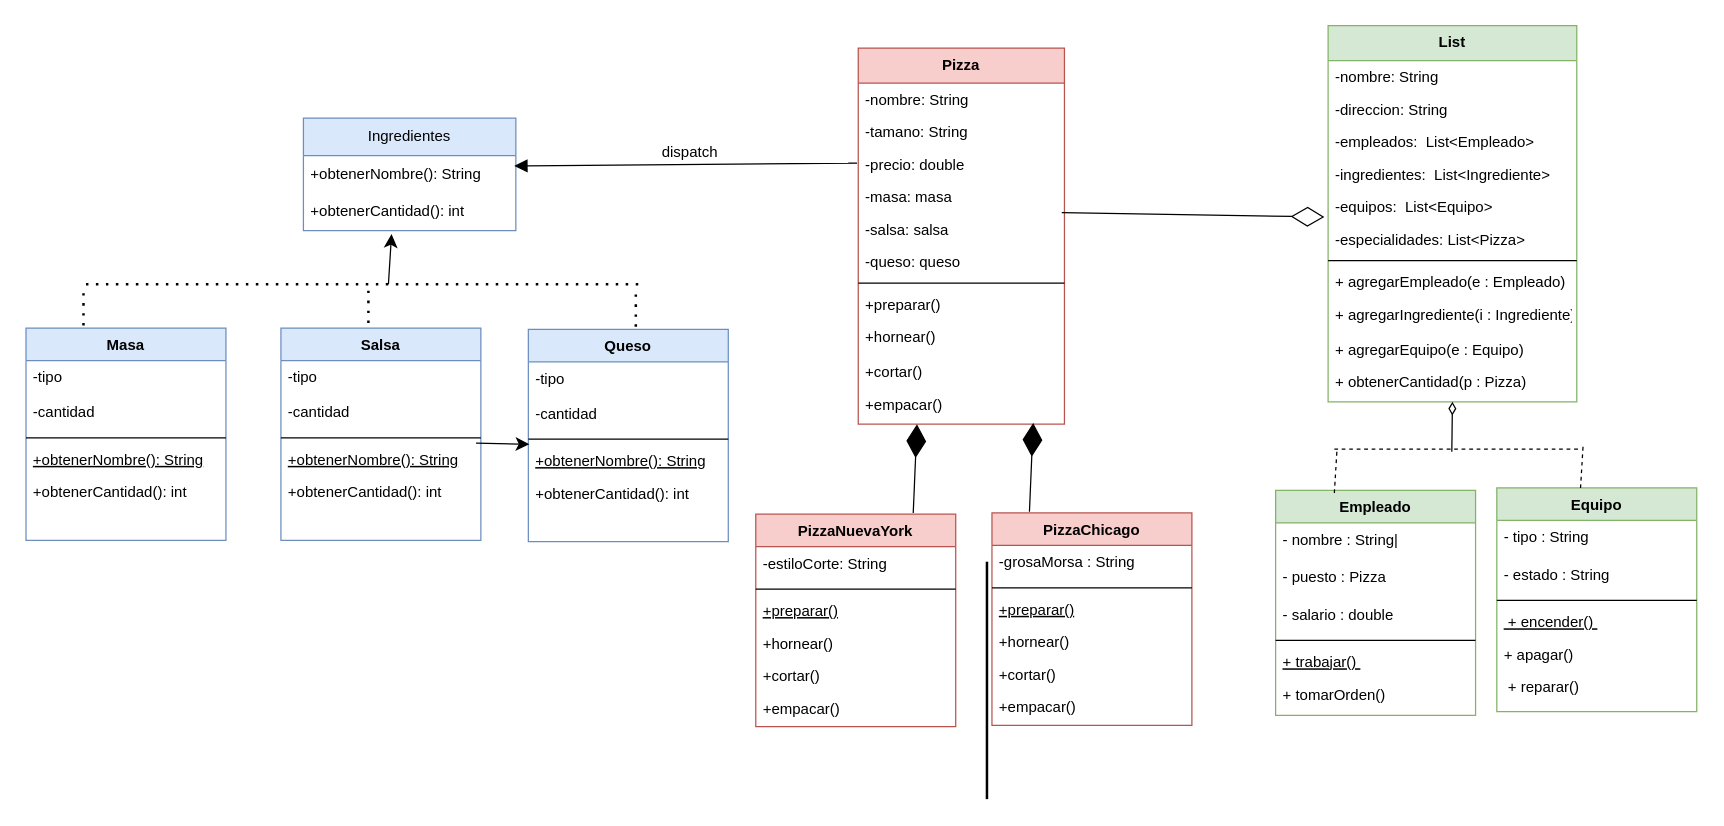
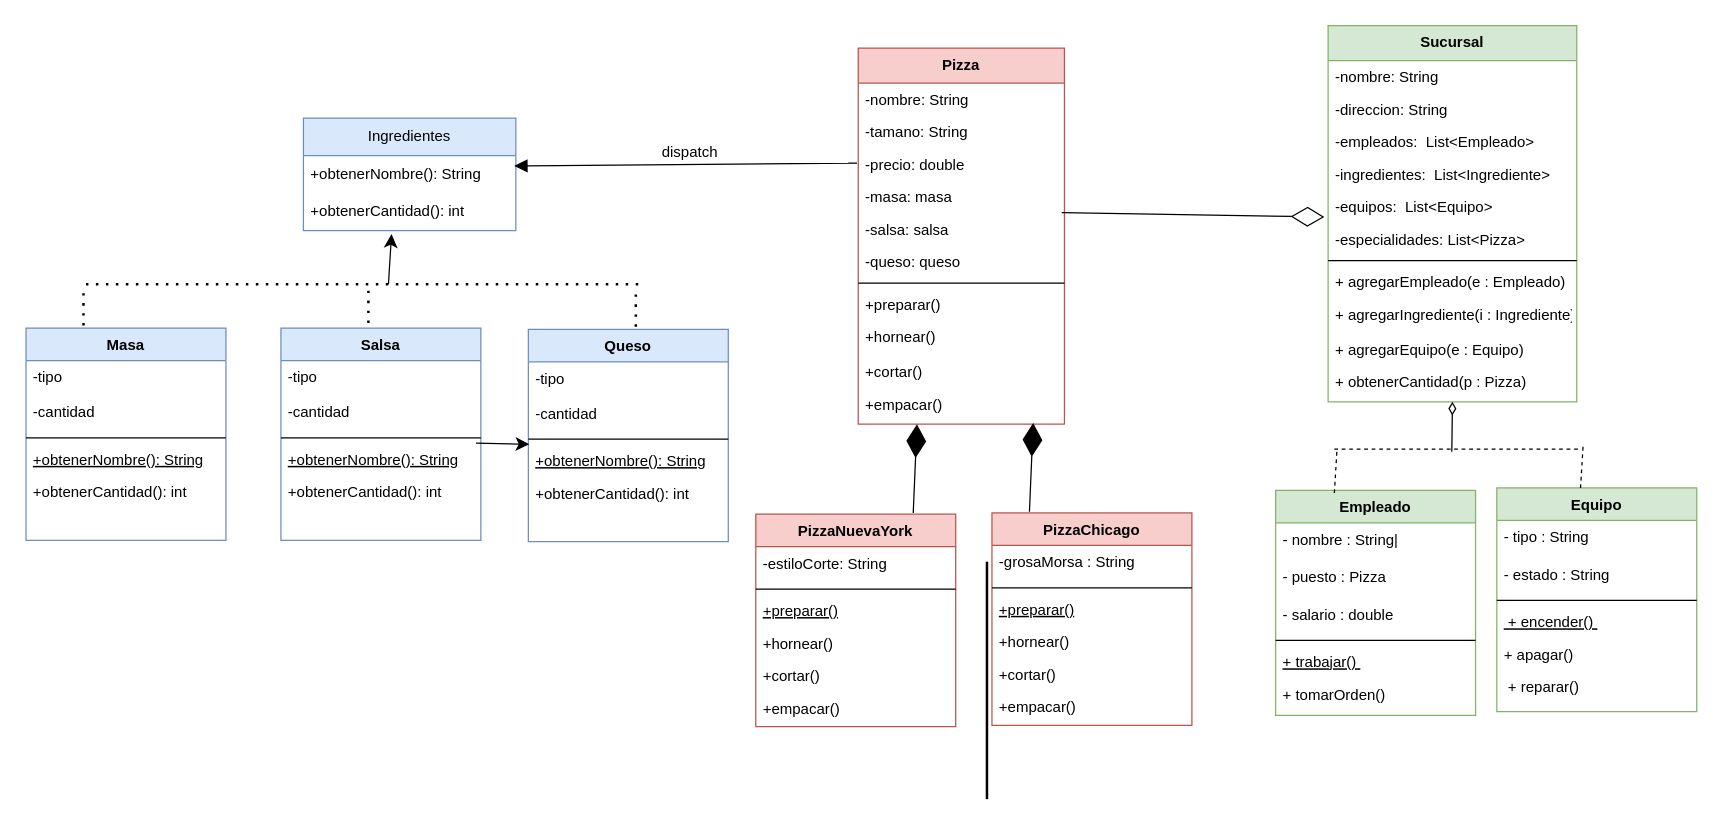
(1452, 43) -> (1452, 43)
